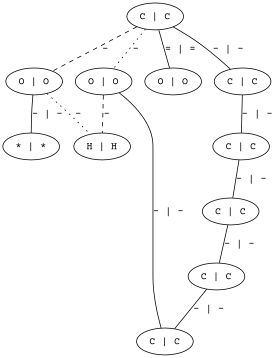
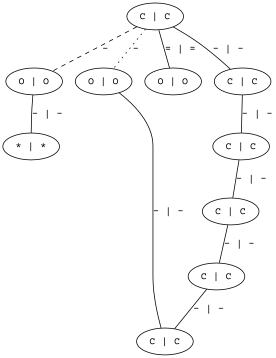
(102, 146) -> none
